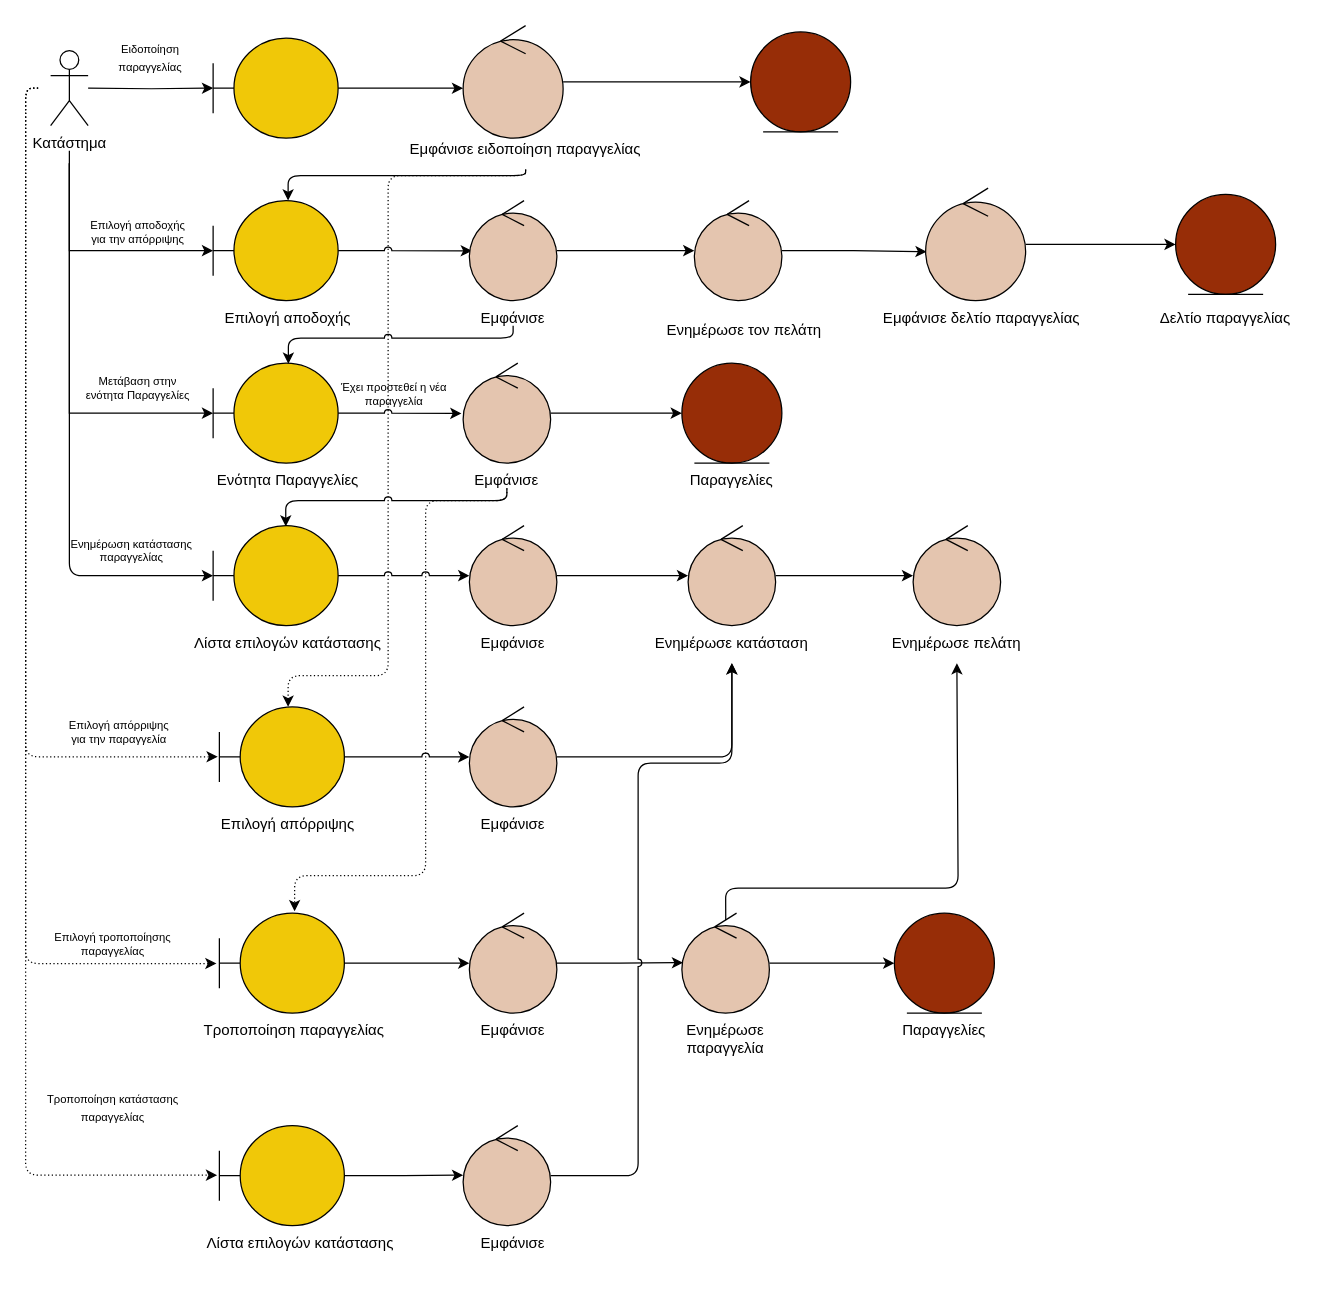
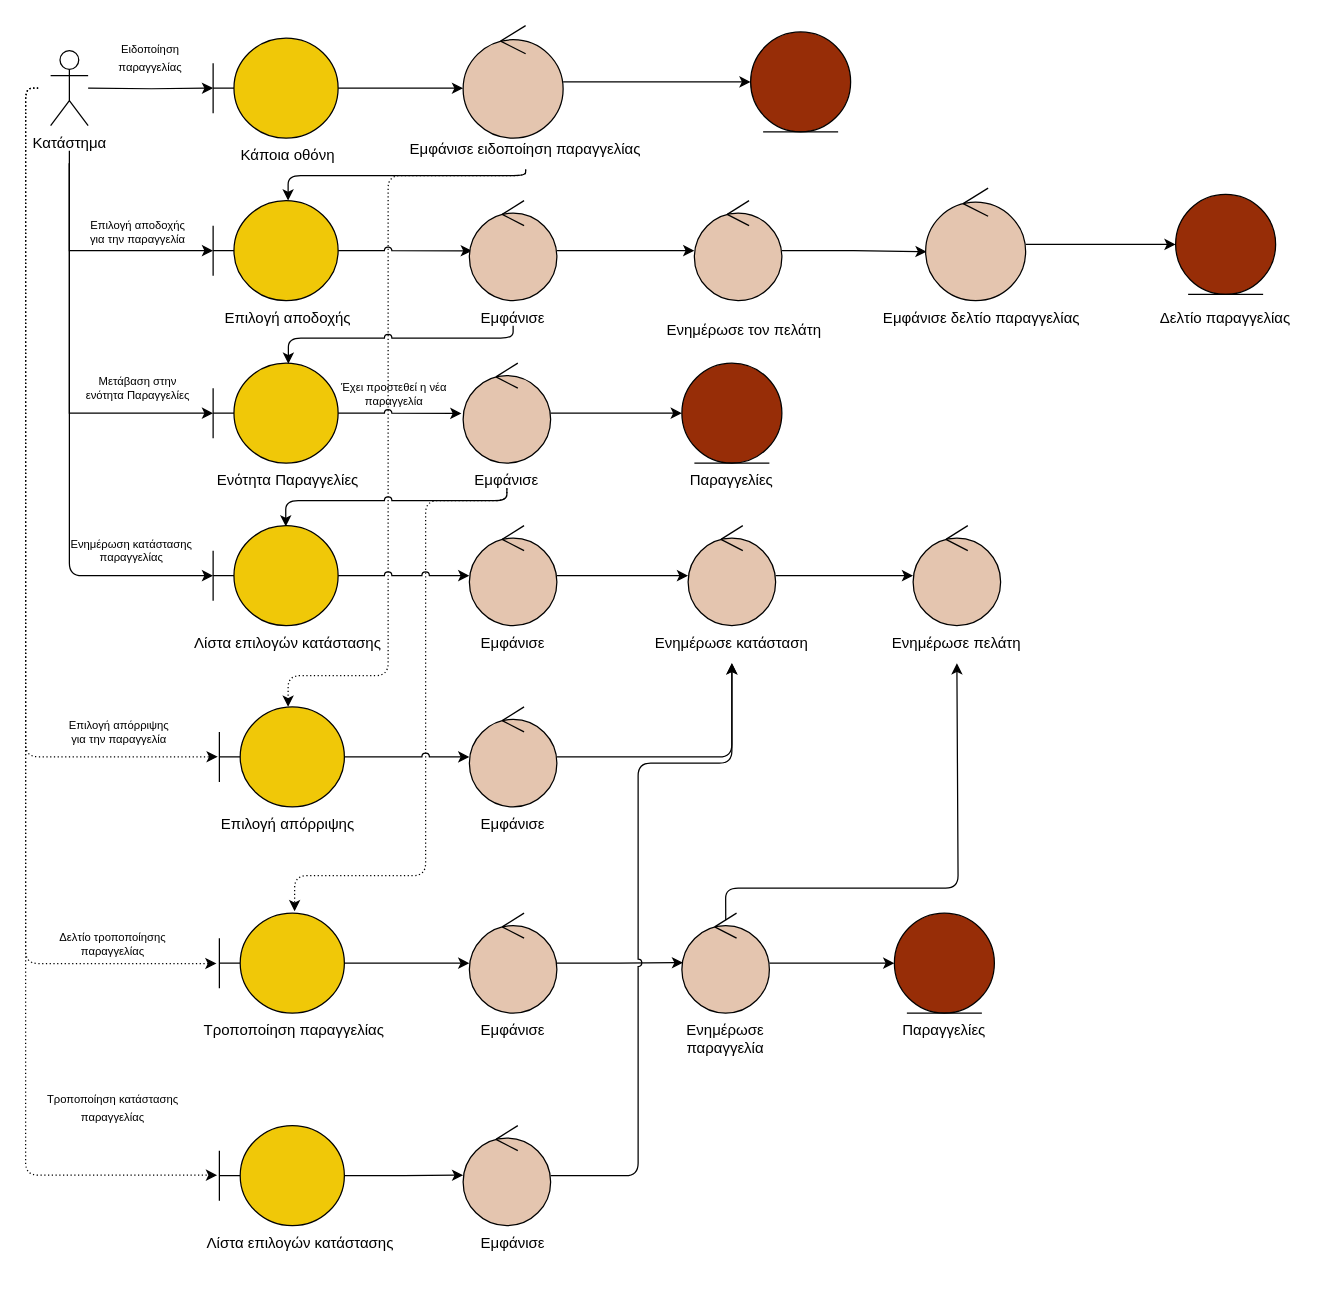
none -> (288, 157)
(138, 232) -> (138, 232)
(113, 944) -> (113, 944)
